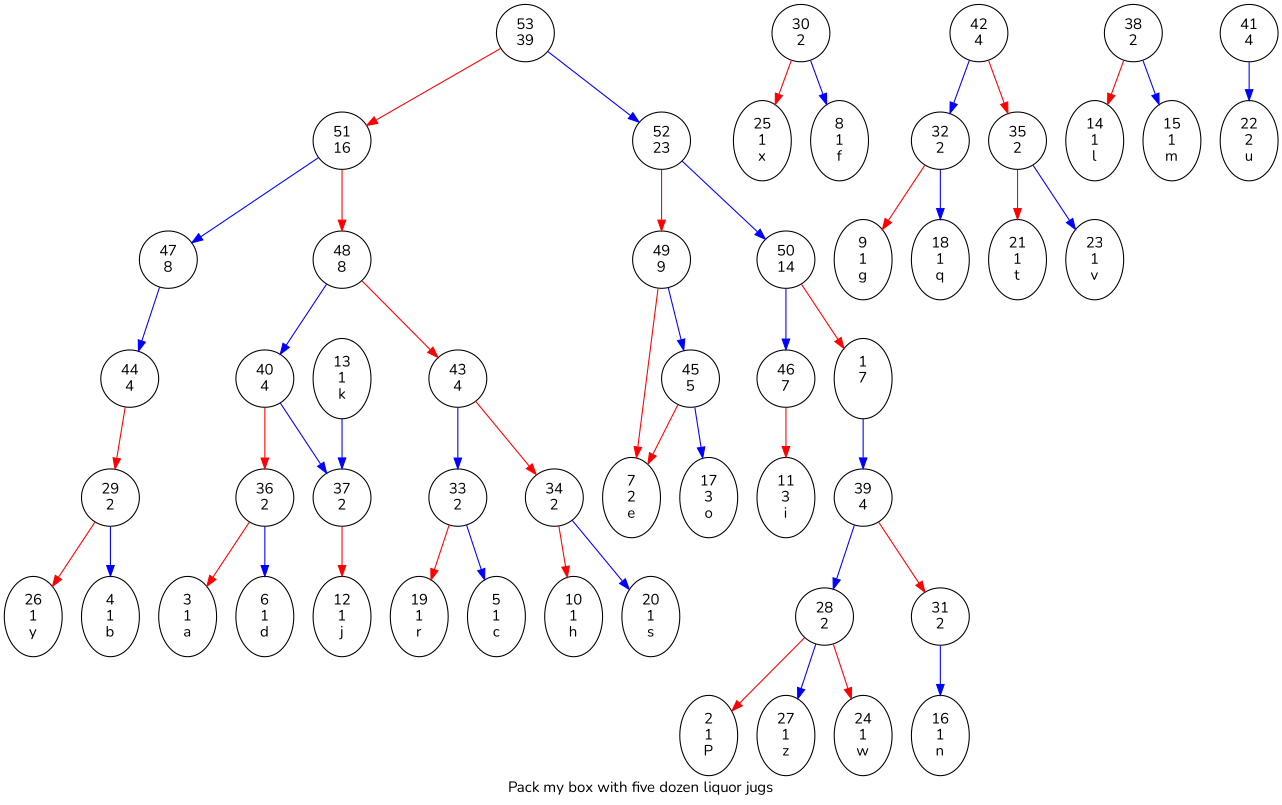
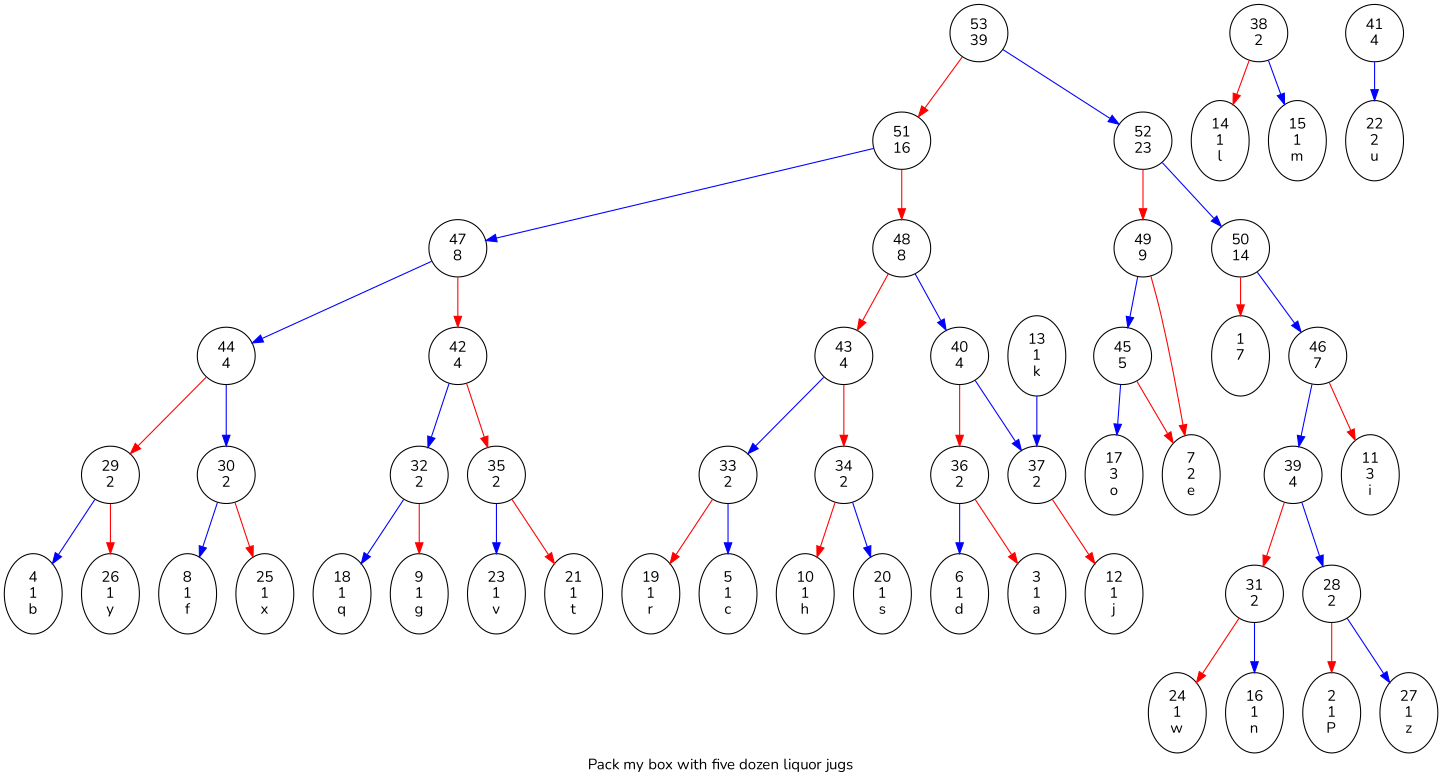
none -> (458, 297)
none -> (226, 410)
(863, 438) -> (1307, 410)
(841, 666) -> (1221, 646)
